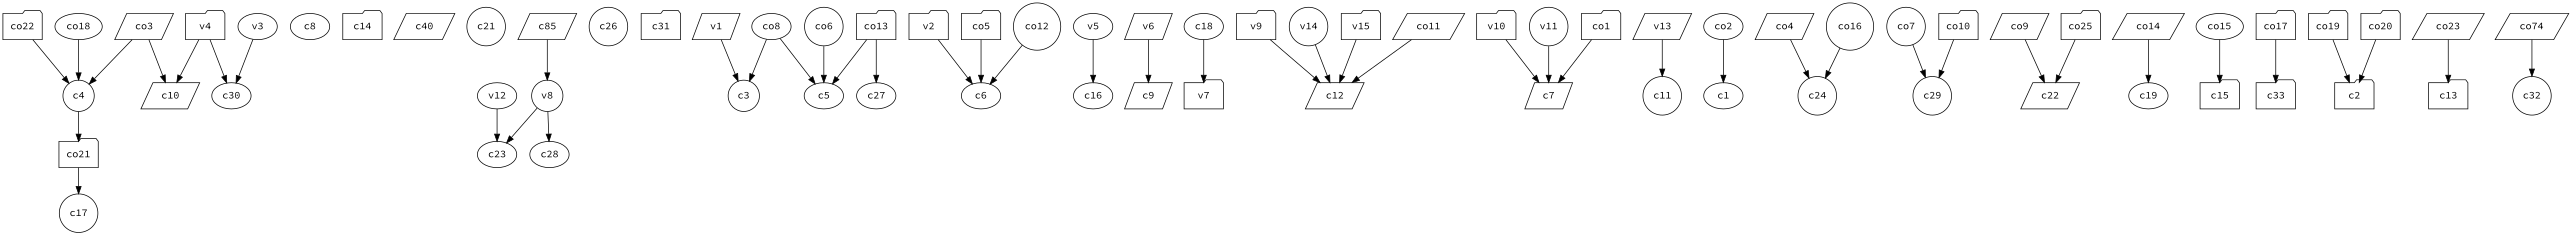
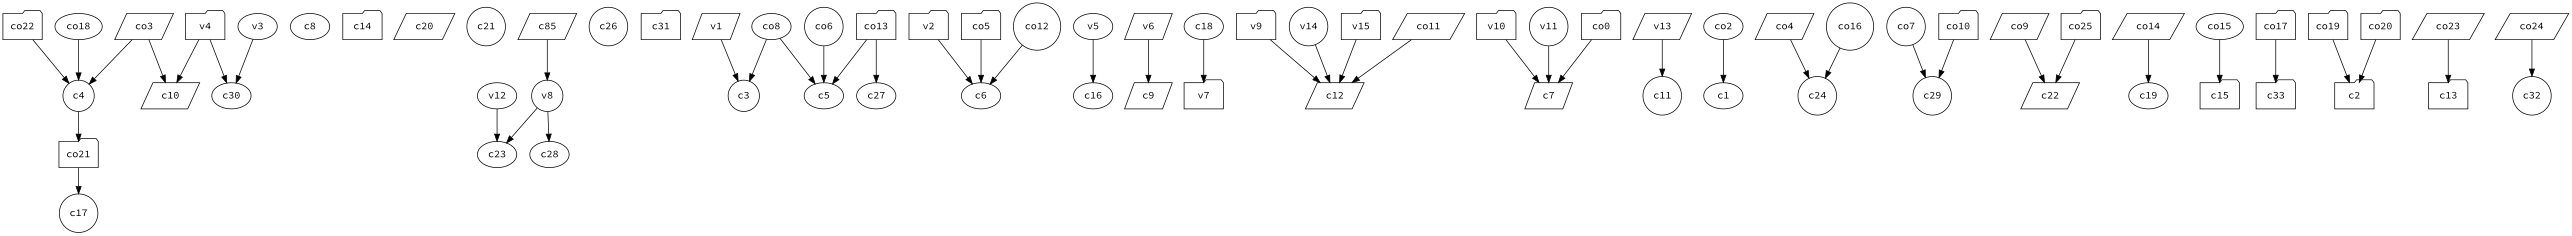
(424, 27) -> (424, 27)
(1601, 27) -> (1601, 27)
(2532, 27) -> (2532, 27)
